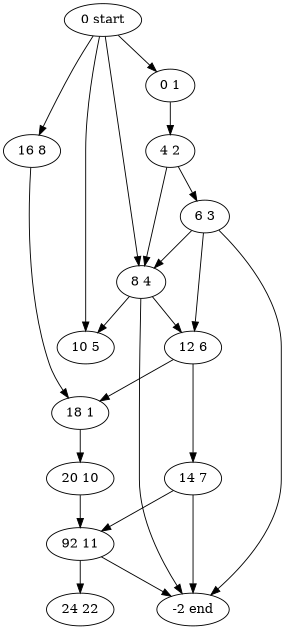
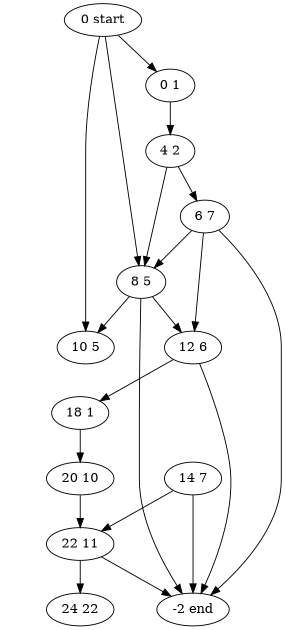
(32, 151) -> none
(205, 217) -> (205, 217)
(141, 282) -> (141, 282)
(193, 408) -> (230, 474)
(80, 544) -> (80, 544)
